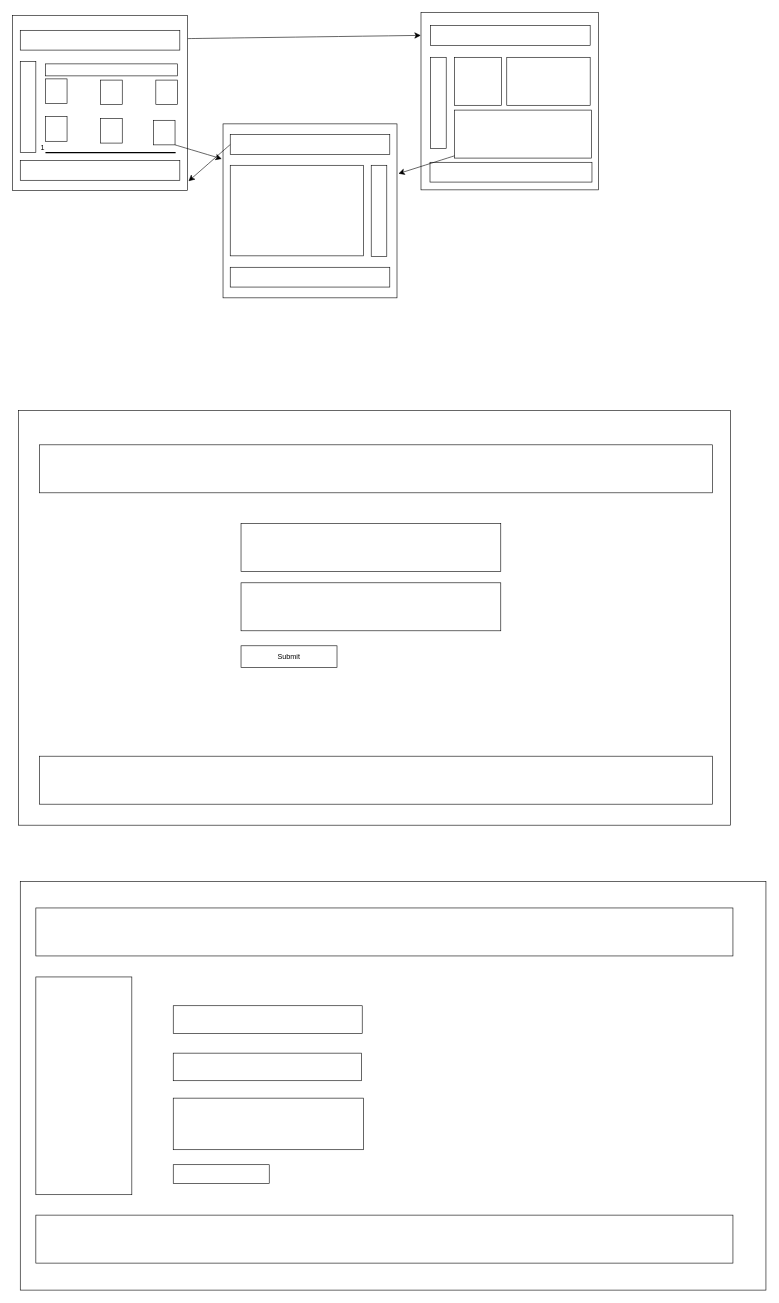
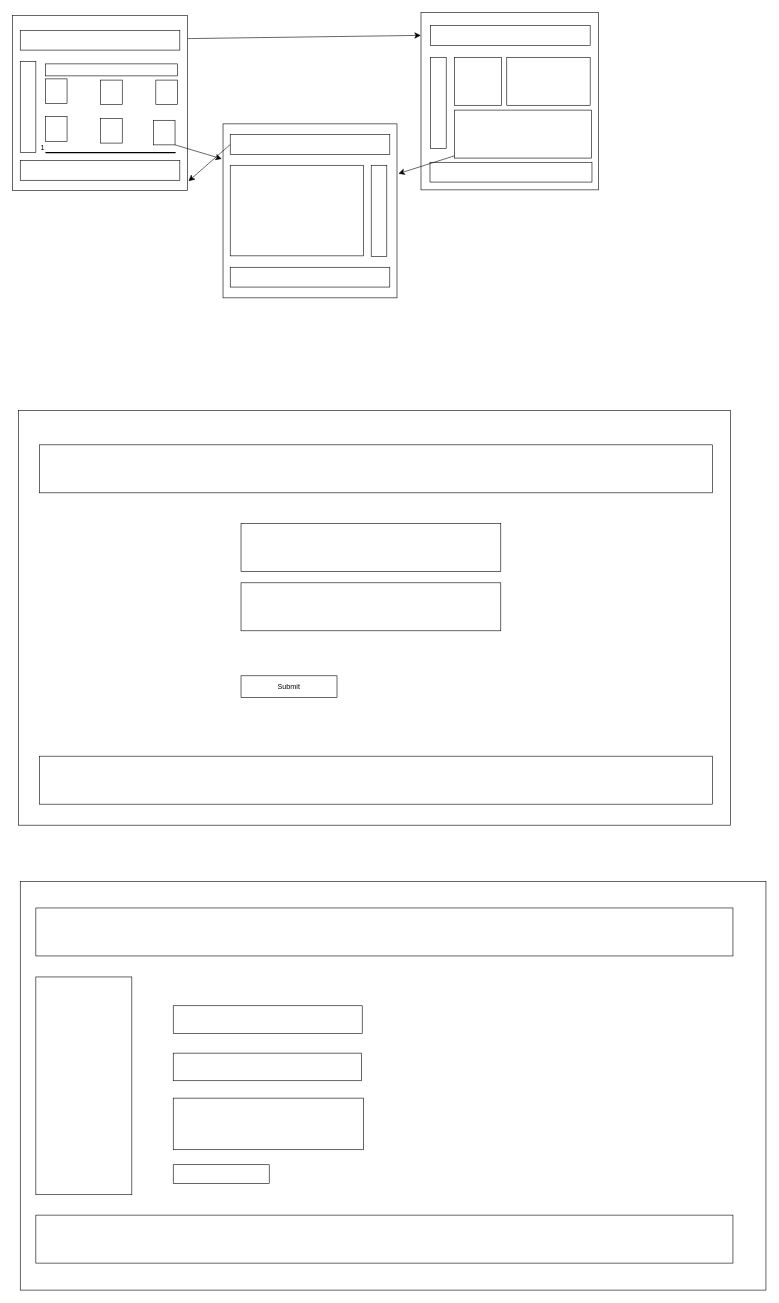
(289, 657) -> (289, 687)
